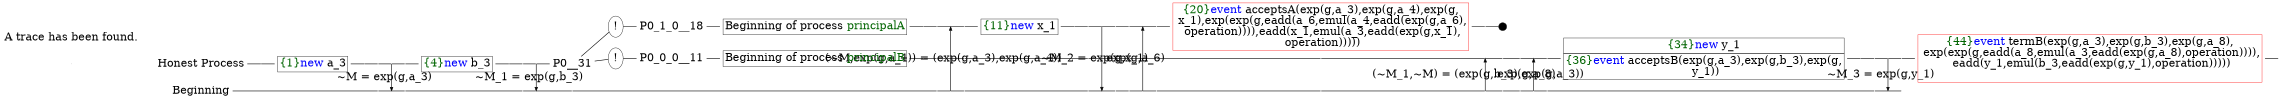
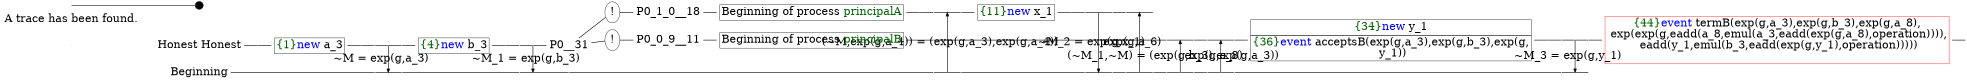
(1321, 27) -> none
(672, 58) -> (668, 40)
(201, 64) -> (199, 46)
